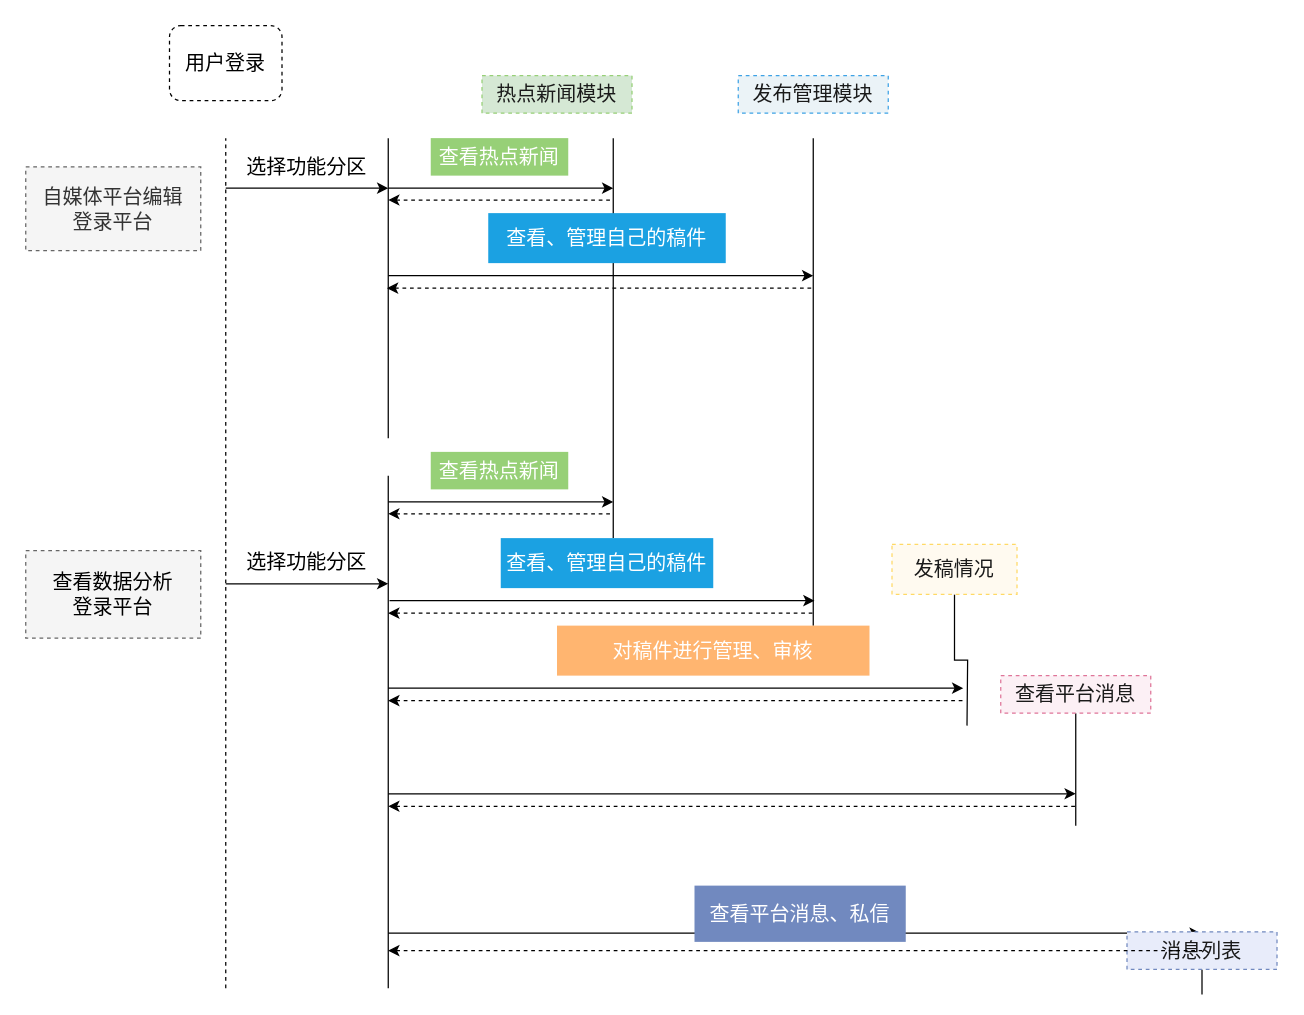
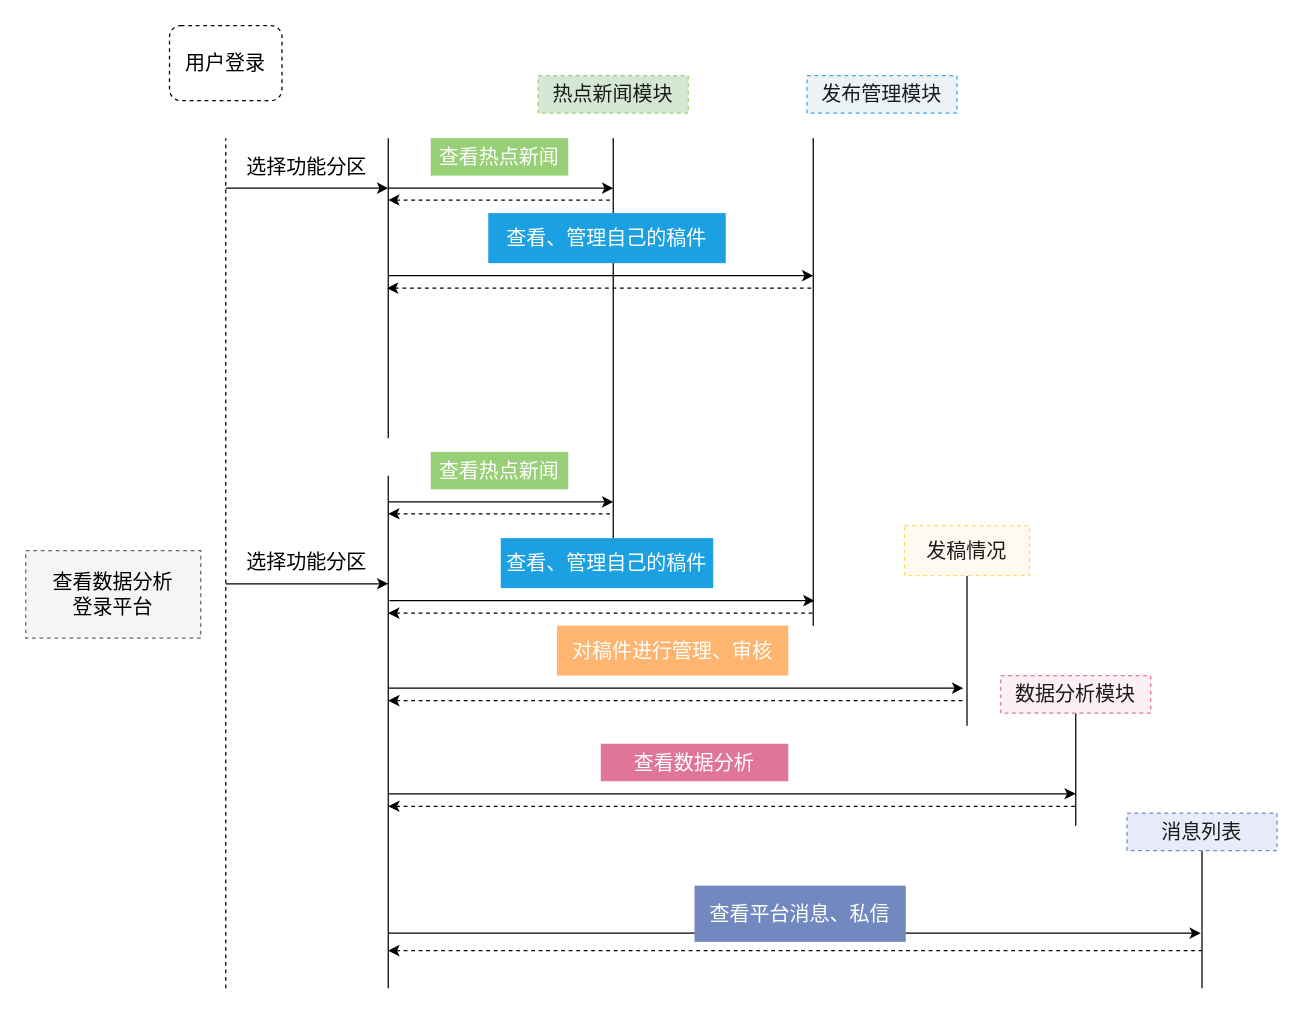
(557, 94) -> (613, 94)
(813, 94) -> (882, 94)
(113, 209) -> none
(954, 569) -> (967, 551)
(713, 651) -> (673, 651)
(1076, 694) -> (1076, 694)
none -> (694, 763)
(1202, 951) -> (1202, 832)
